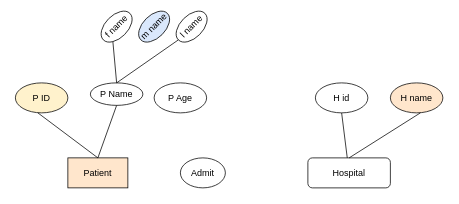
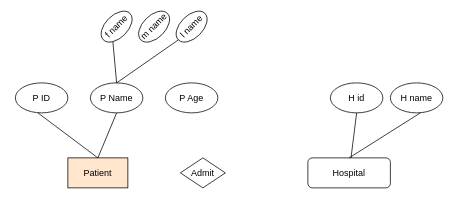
(154, 27) -> (154, 27)
(117, 94) -> (117, 98)
(42, 98) -> (42, 98)
(180, 98) -> (192, 98)
(342, 98) -> (357, 98)
(417, 98) -> (417, 98)
(203, 173) -> (203, 173)
